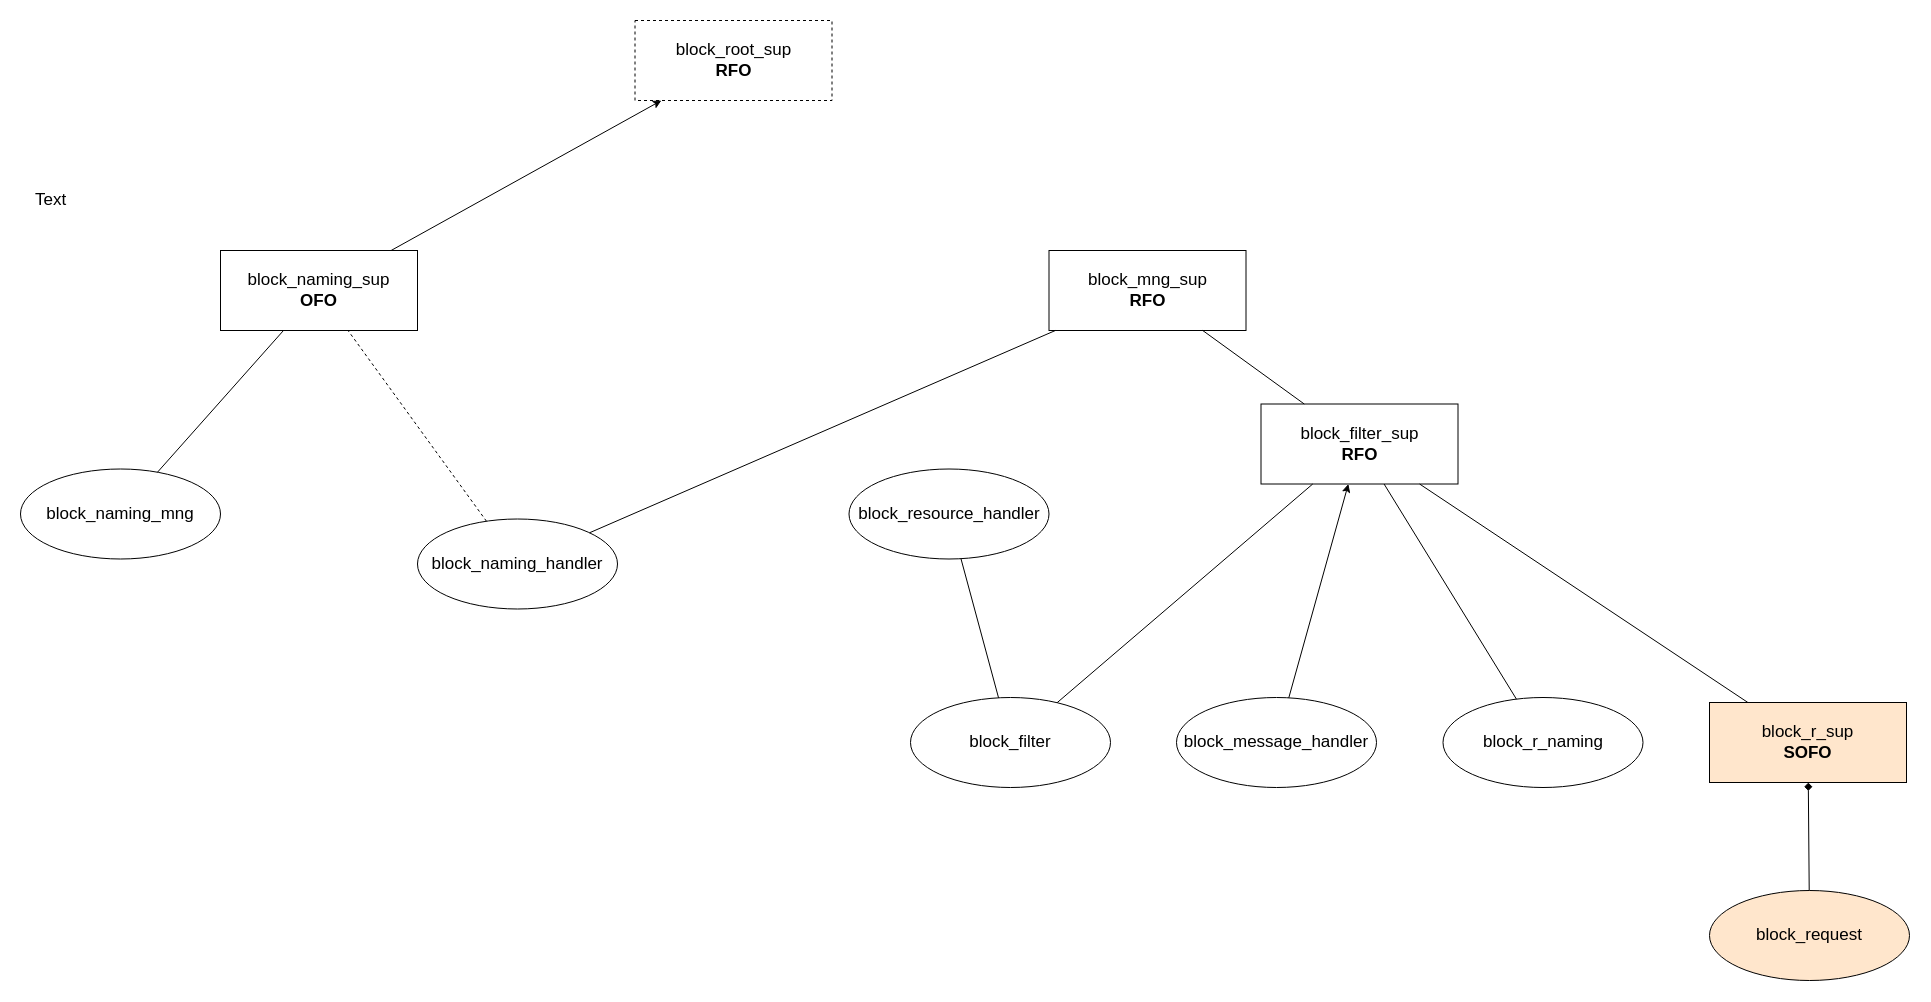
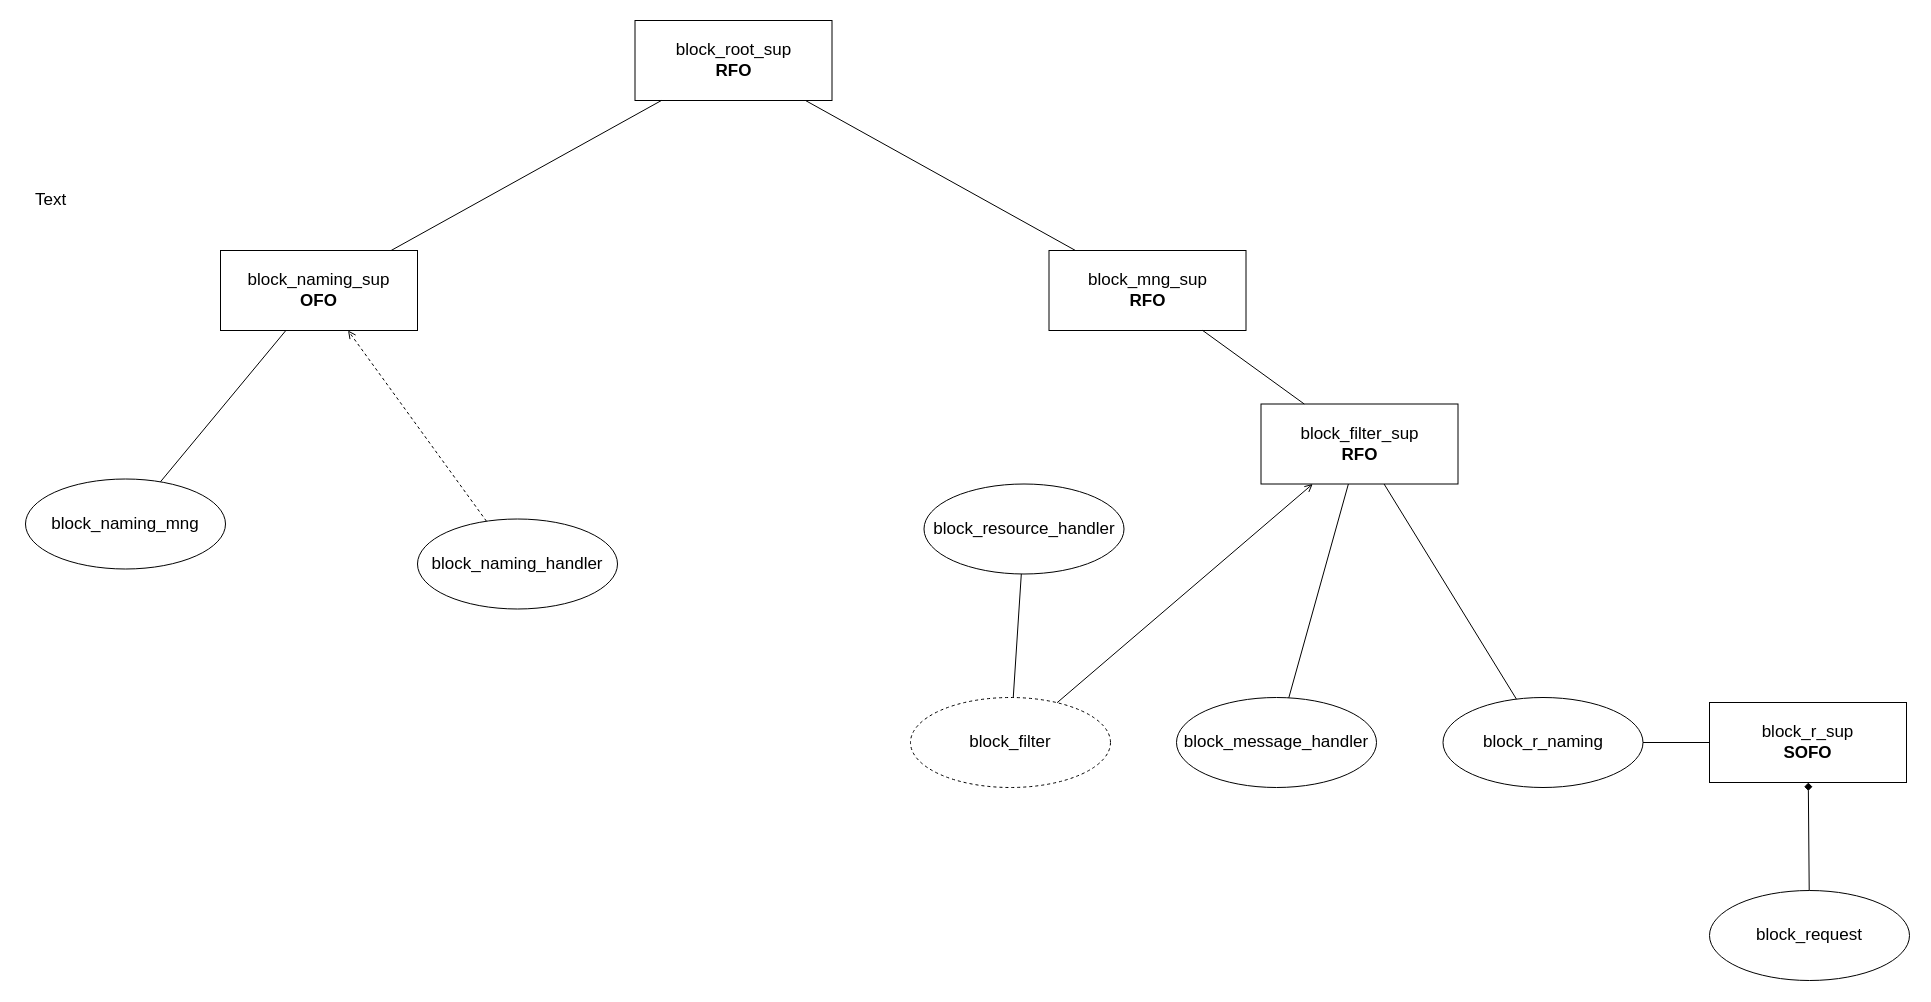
(734, 61) -> (734, 61)
(654, 105) -> (657, 103)
(350, 334) -> (351, 335)
(823, 431) -> (941, 176)
(1310, 487) -> (1309, 487)
(1346, 492) -> (1347, 489)
(121, 514) -> (126, 524)
(949, 514) -> (1024, 529)
(1584, 593) -> (1676, 743)
(1011, 743) -> (1011, 743)
(1808, 743) -> (1808, 743)
(1810, 936) -> (1810, 936)
